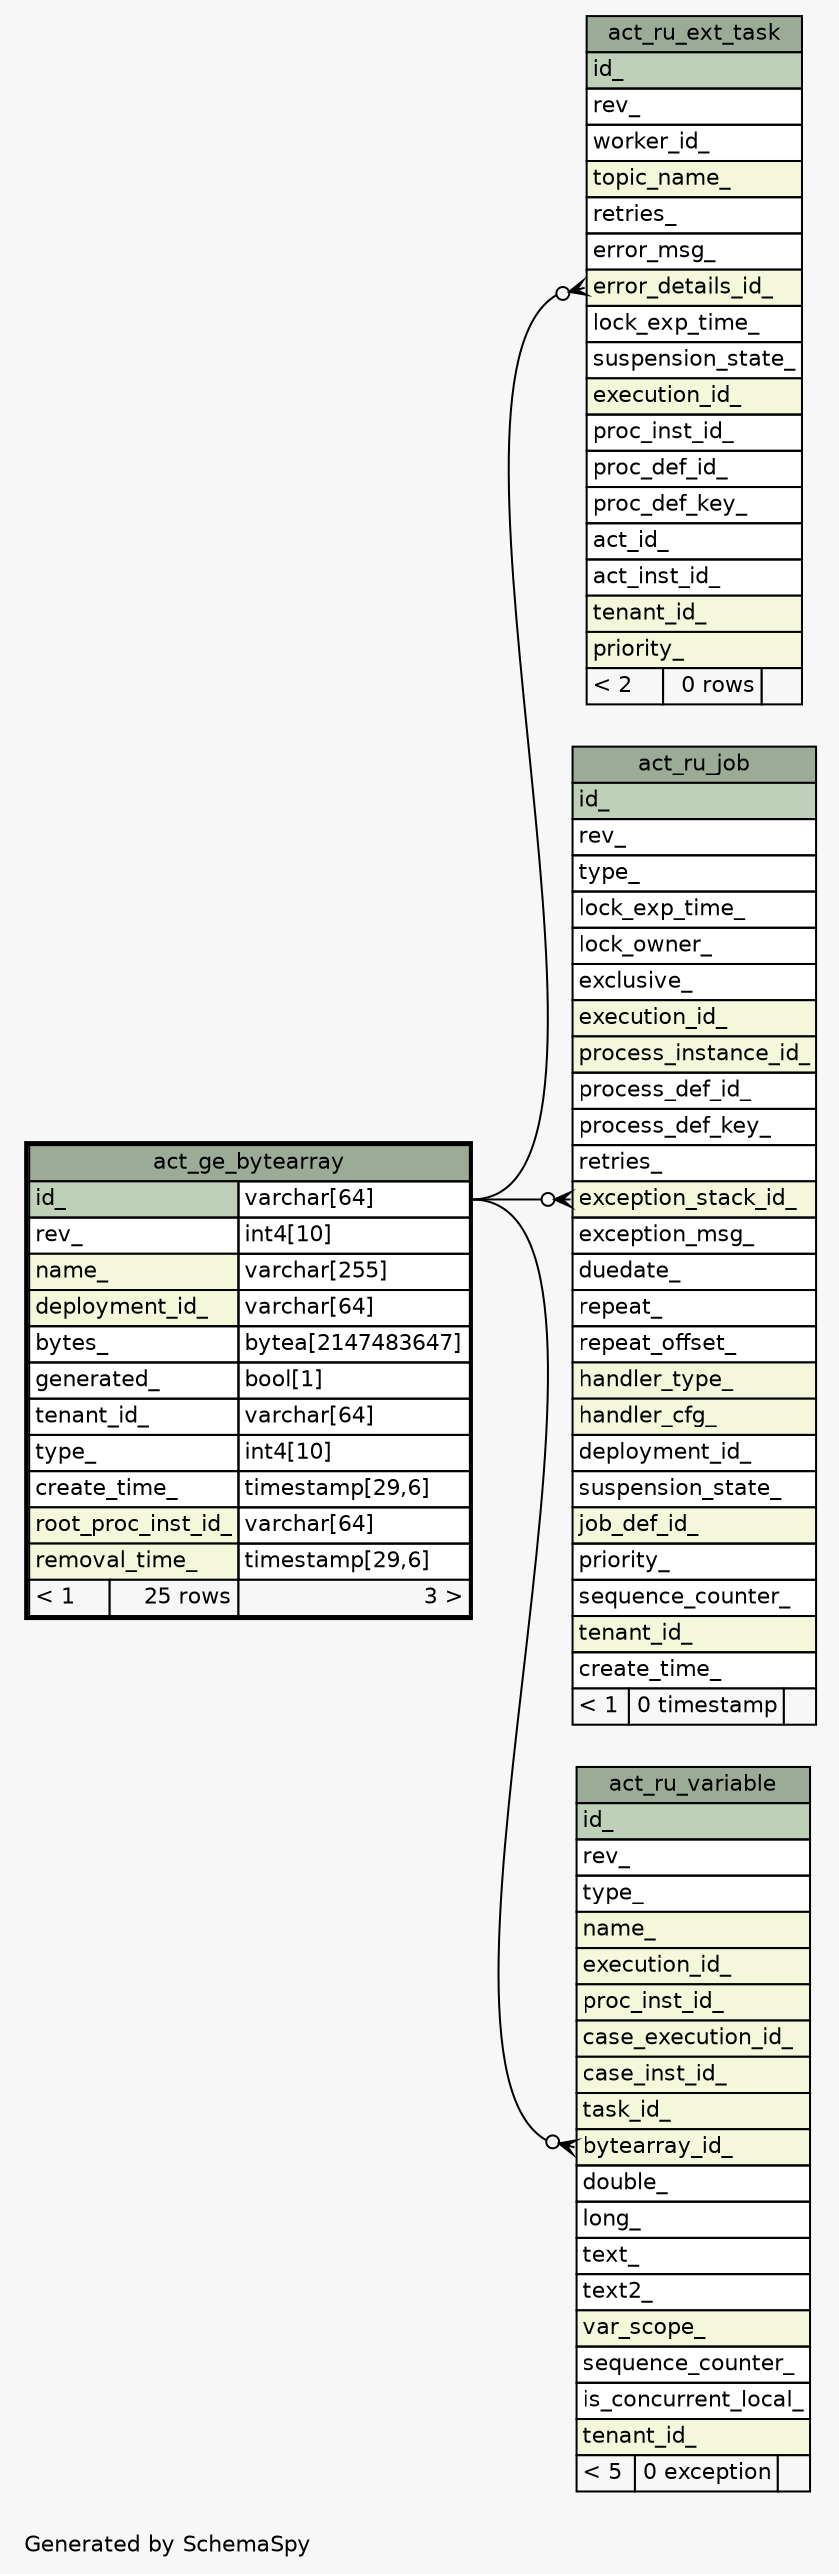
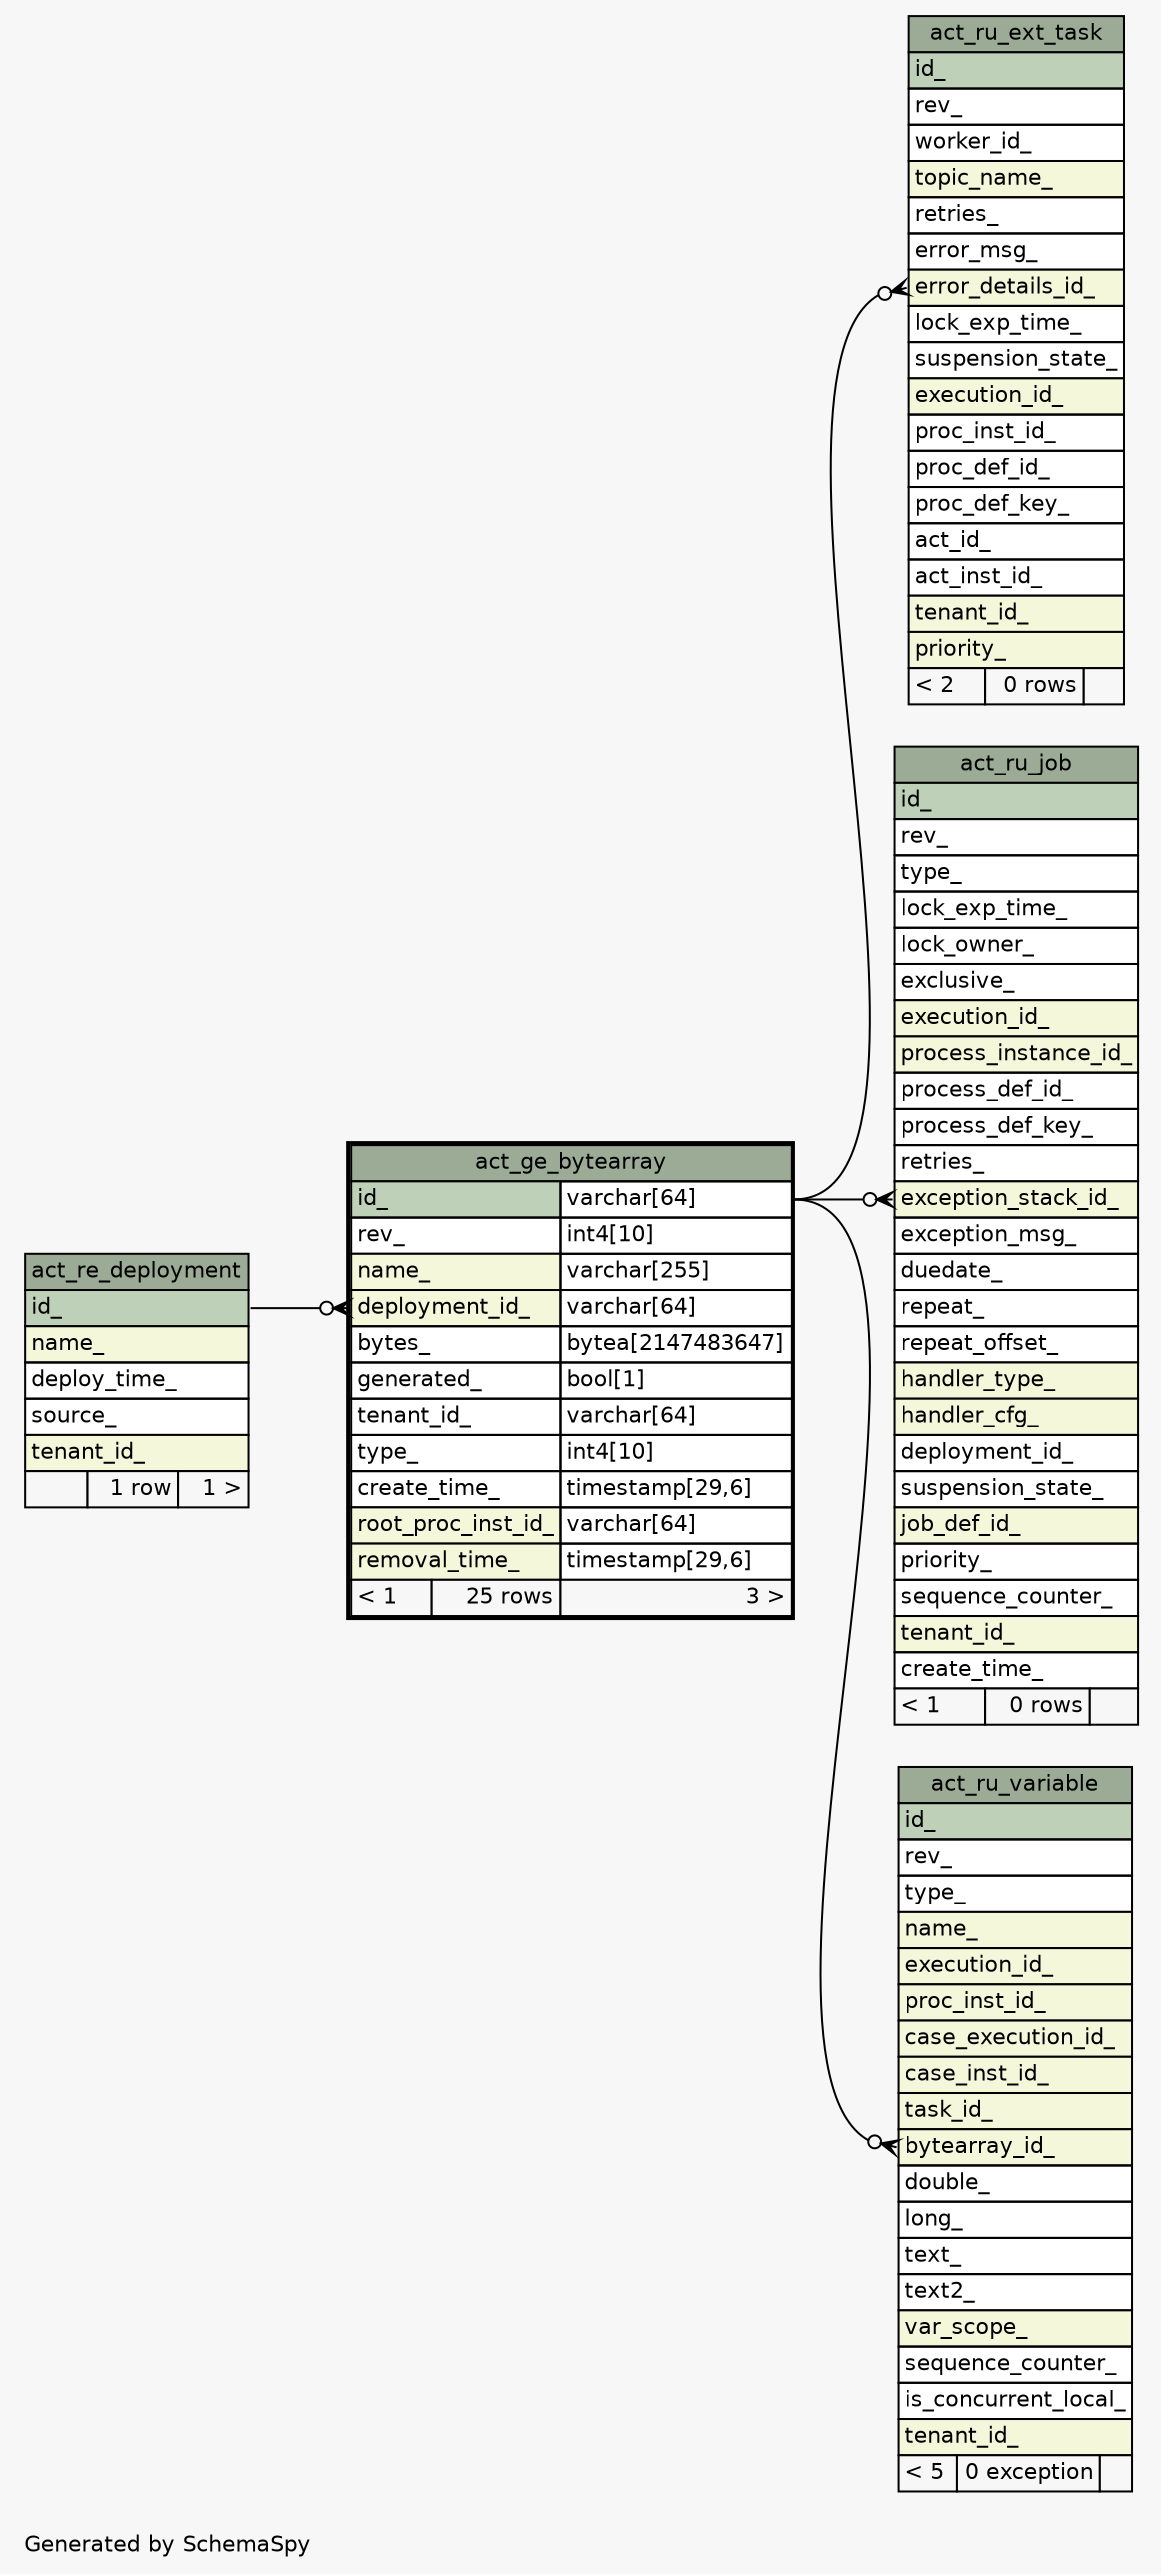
none -> (136, 1381)
(707, 1706) -> (1046, 1706)
